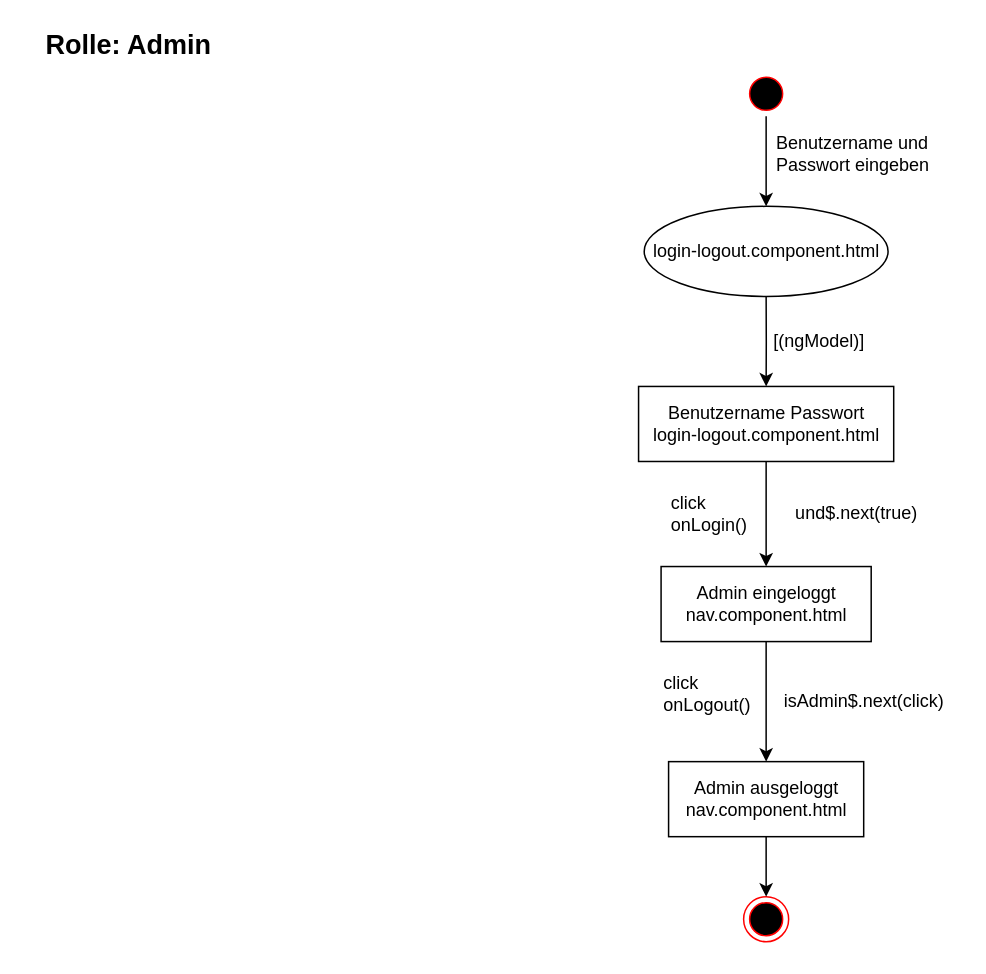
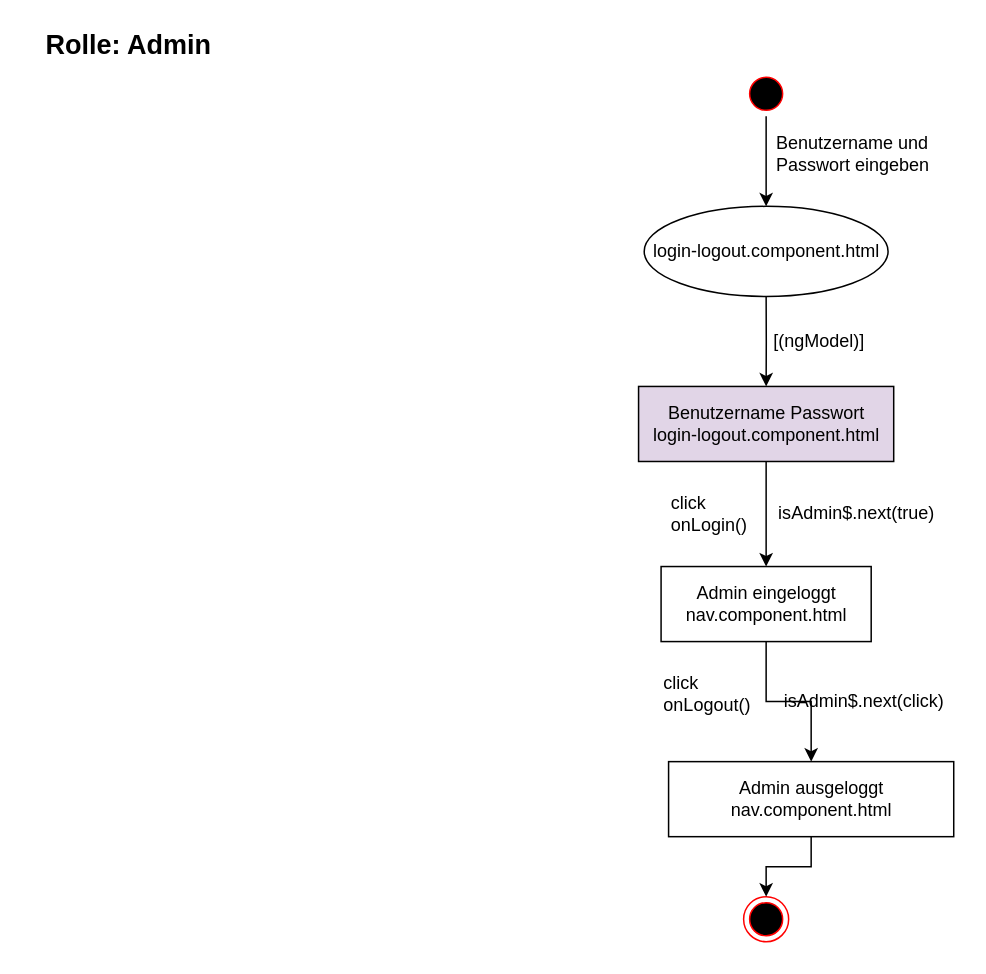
(766, 424) -> (766, 424)
(857, 514) -> (857, 514)
(766, 799) -> (811, 799)
